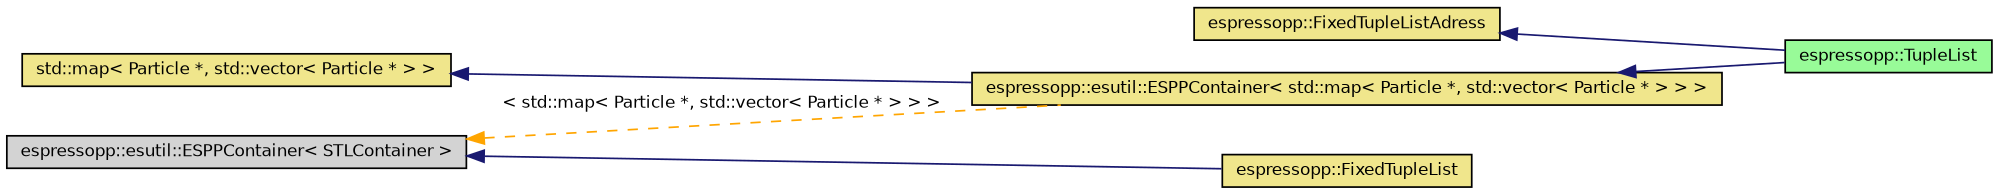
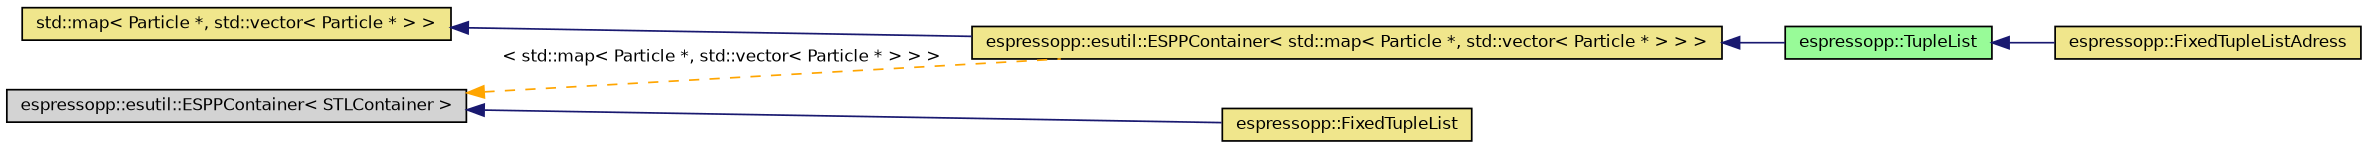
(1651, 42) -> (2032, 43)
